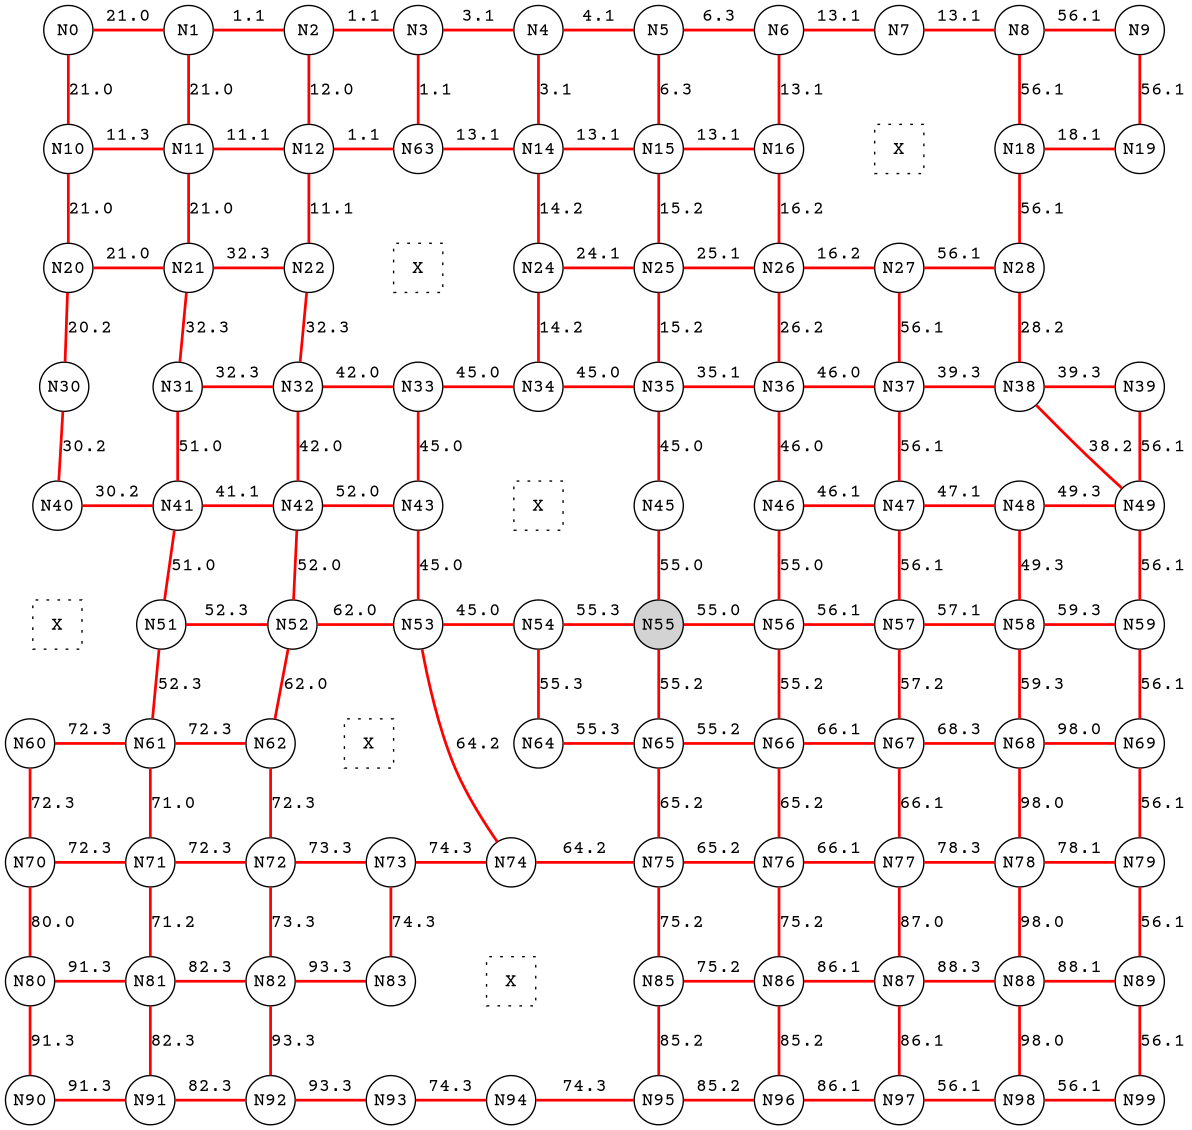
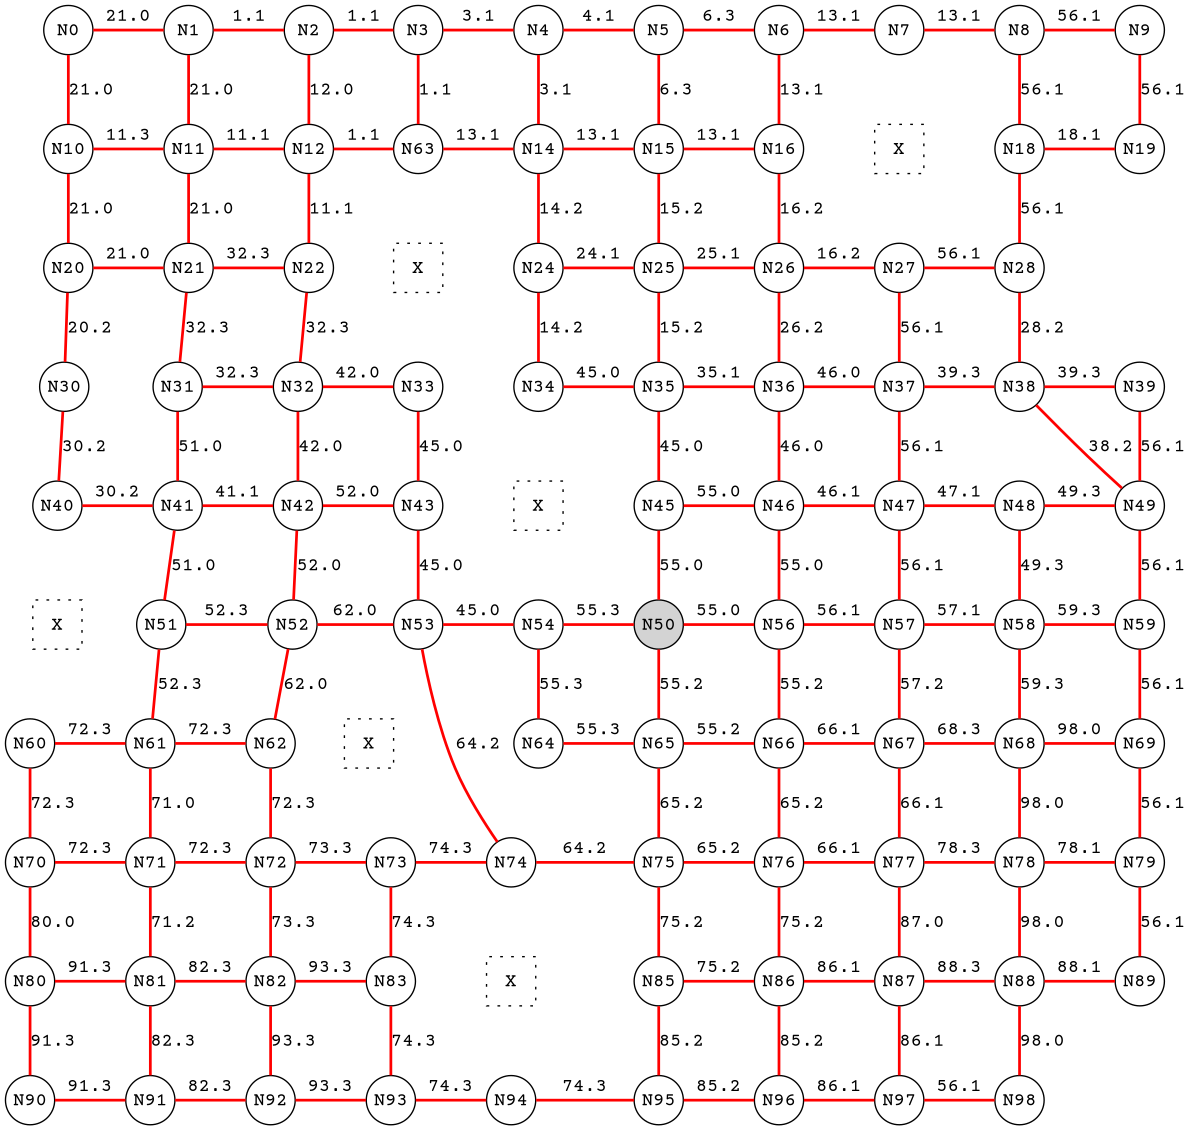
(478, 387) -> none
none -> (719, 506)
(659, 625) -> (659, 625)
none -> (391, 1041)
(1140, 1100) -> none
